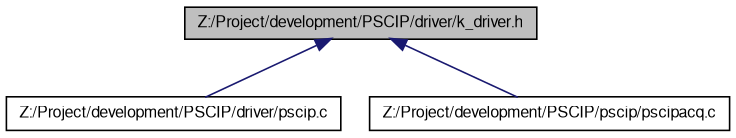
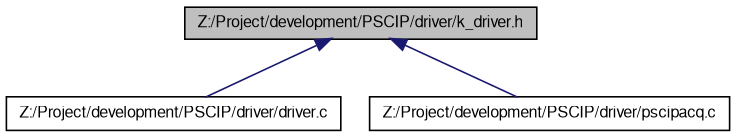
(174, 114) -> (174, 114)
(550, 114) -> (550, 114)
